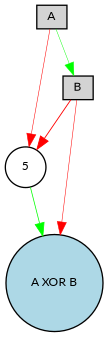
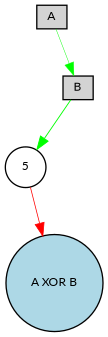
(41, 81) -> none
(58, 119) -> (58, 119)
(69, 161) -> none
(35, 205) -> (35, 205)
